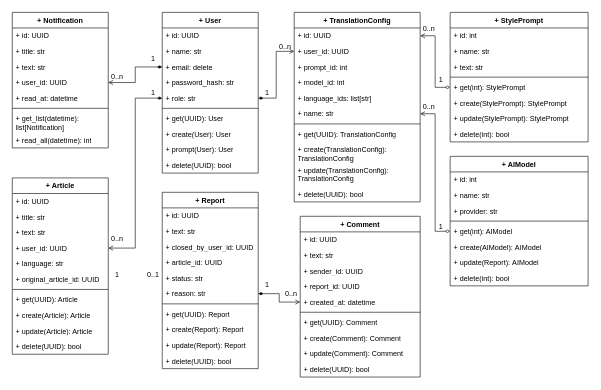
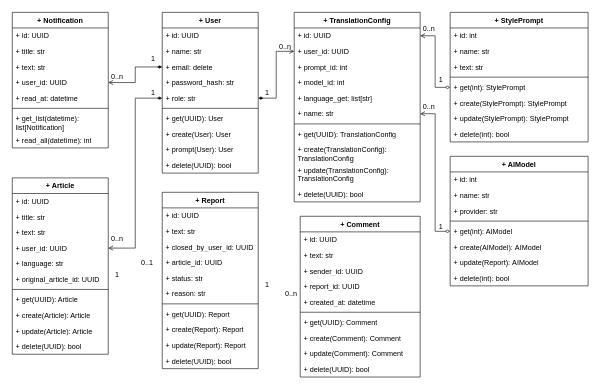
(342, 99) -> (343, 99)
(153, 275) -> (147, 263)
(276, 294) -> none
